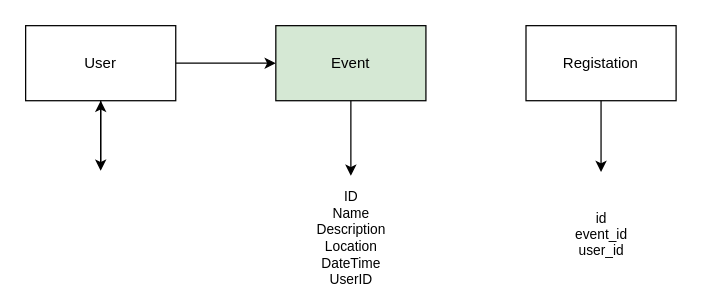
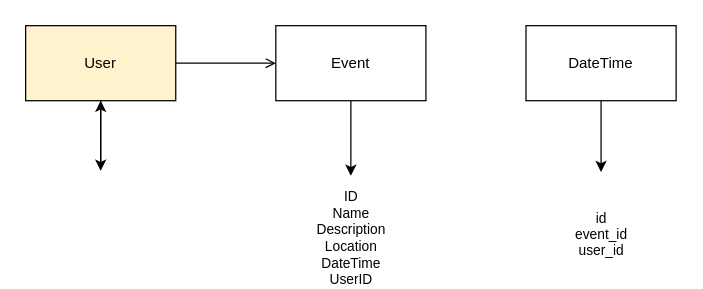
(101, 63) -> (101, 63)
(266, 63) -> (268, 63)
(351, 63) -> (351, 63)
(601, 63) -> (601, 63)
